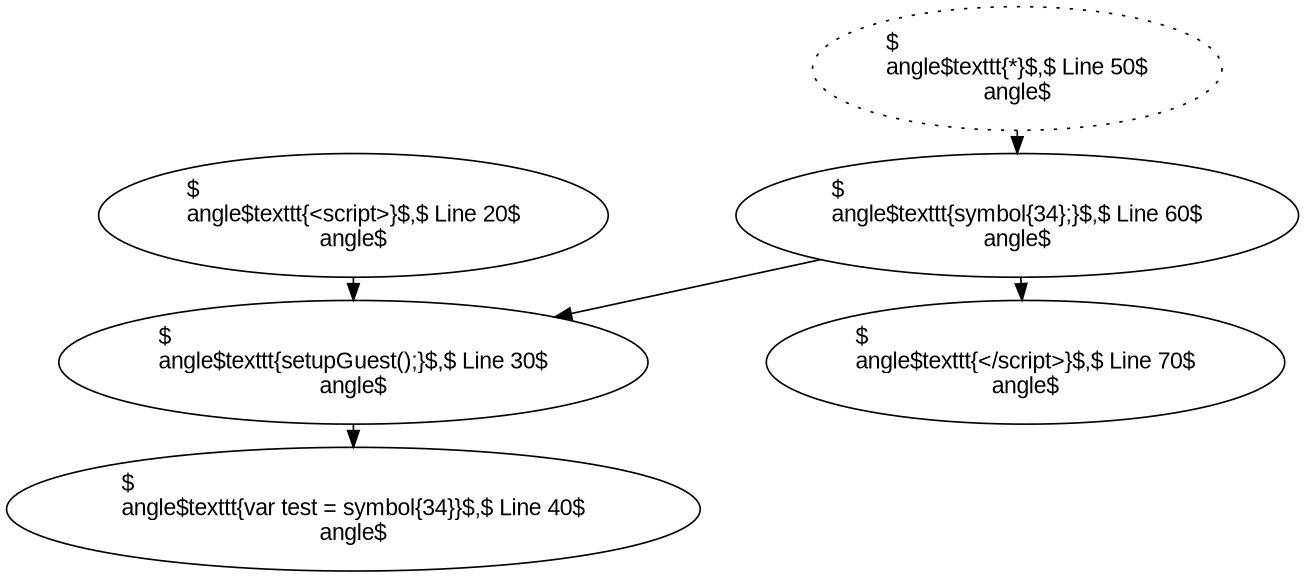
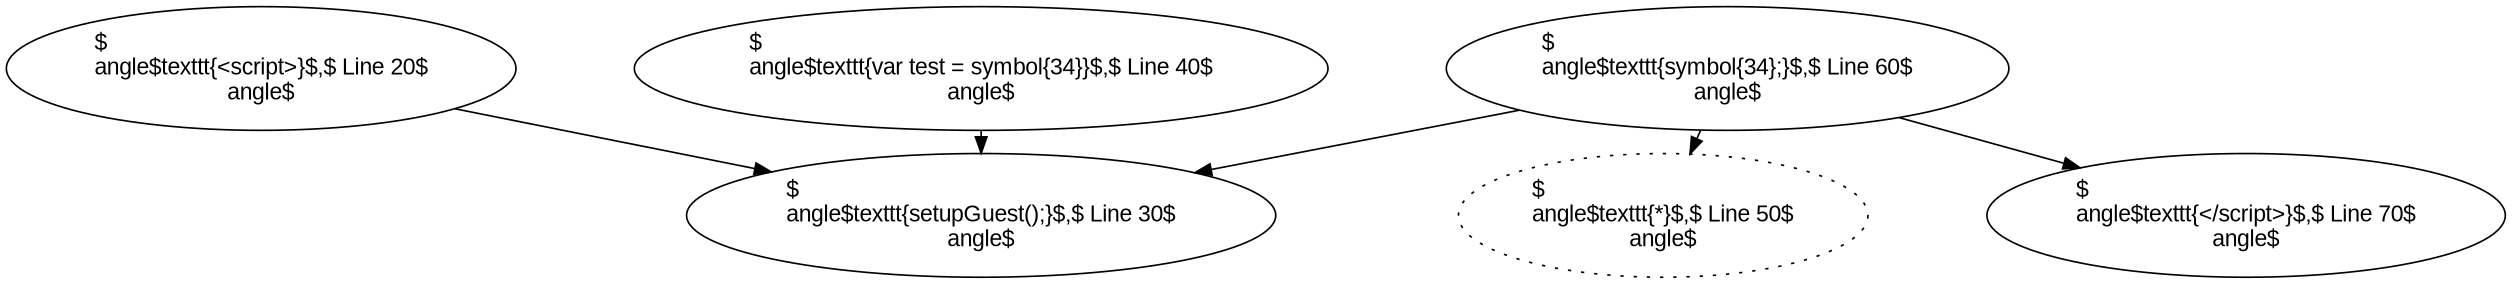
(1017, 133) -> (1699, 134)
(353, 427) -> (981, 133)
